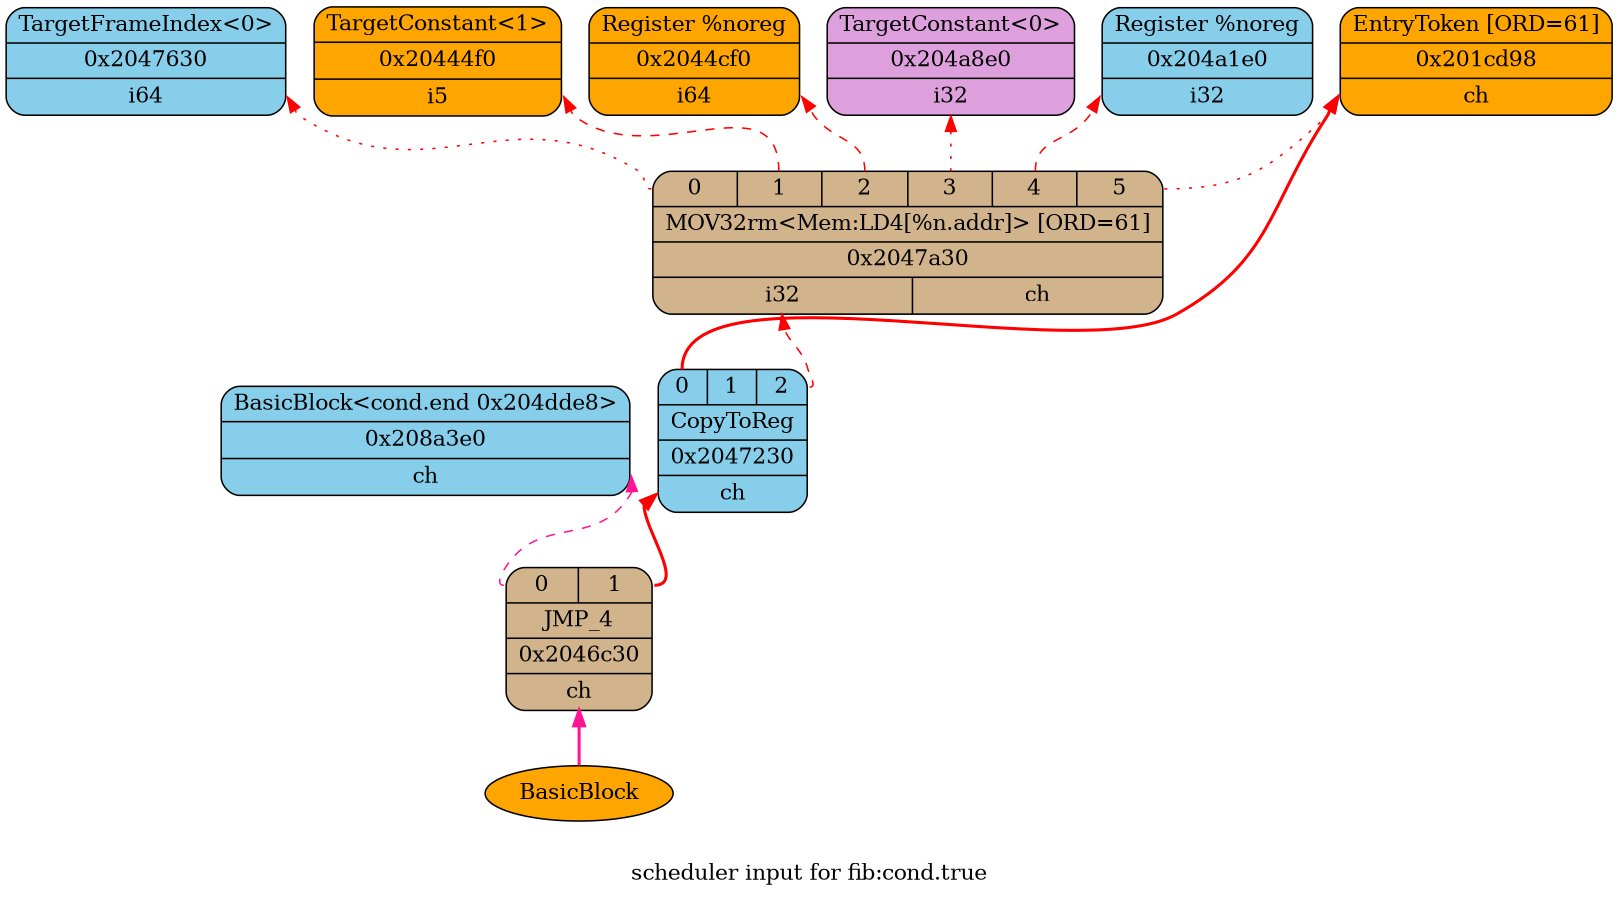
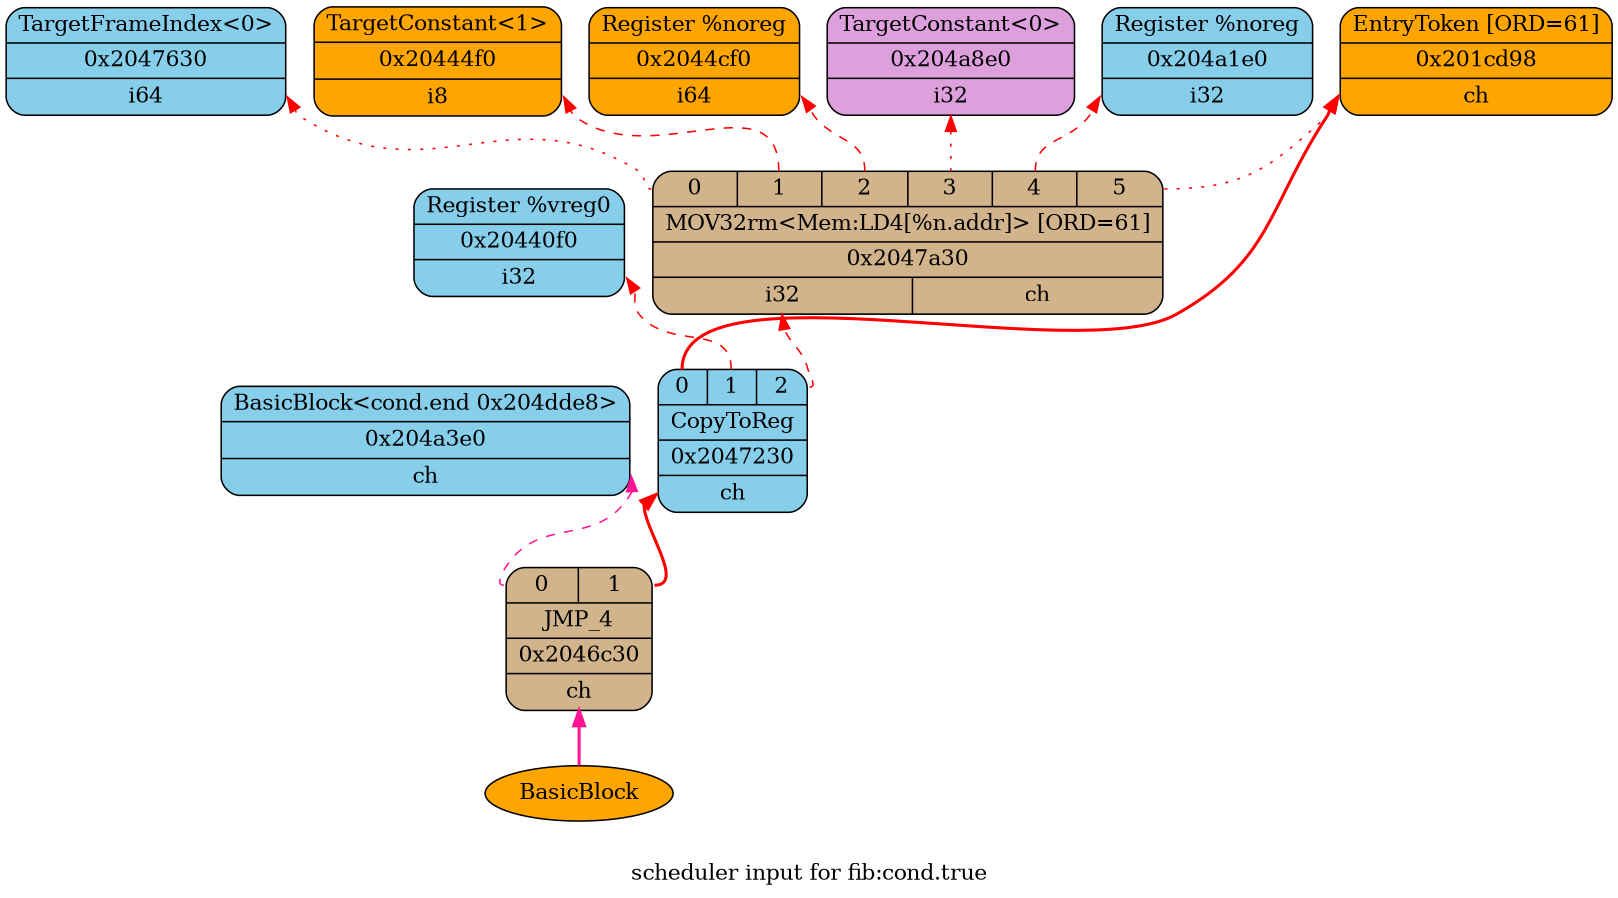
(438, 97) -> (438, 97)
none -> (519, 243)
(426, 439) -> (426, 439)
